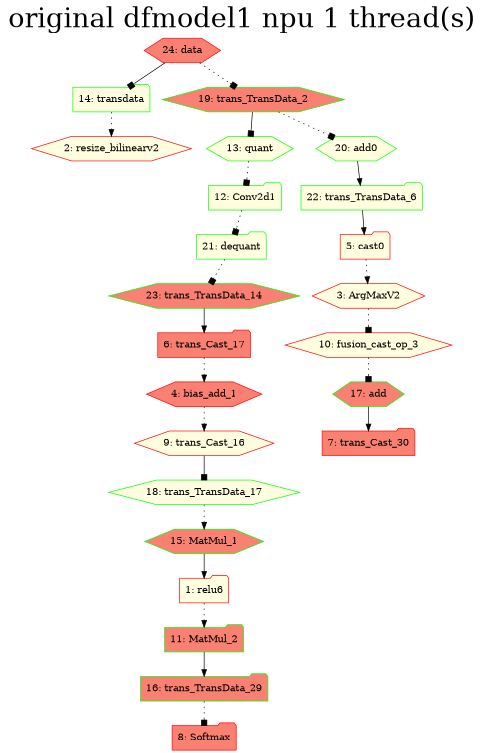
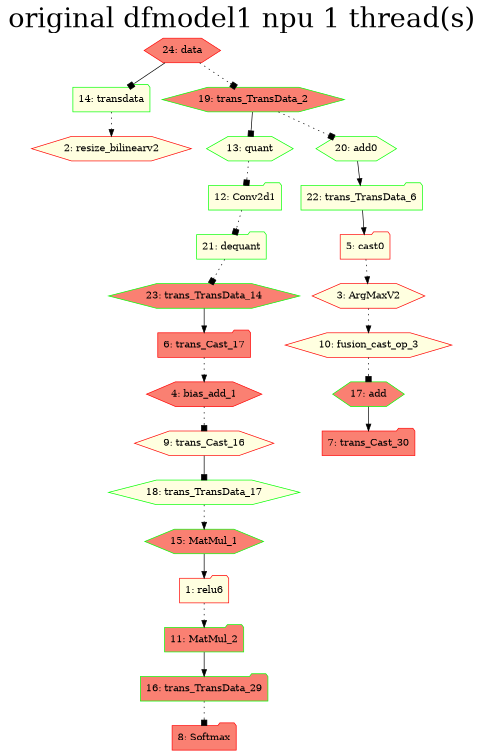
(369, 317) -> (369, 317)
(204, 415) -> (204, 415)
